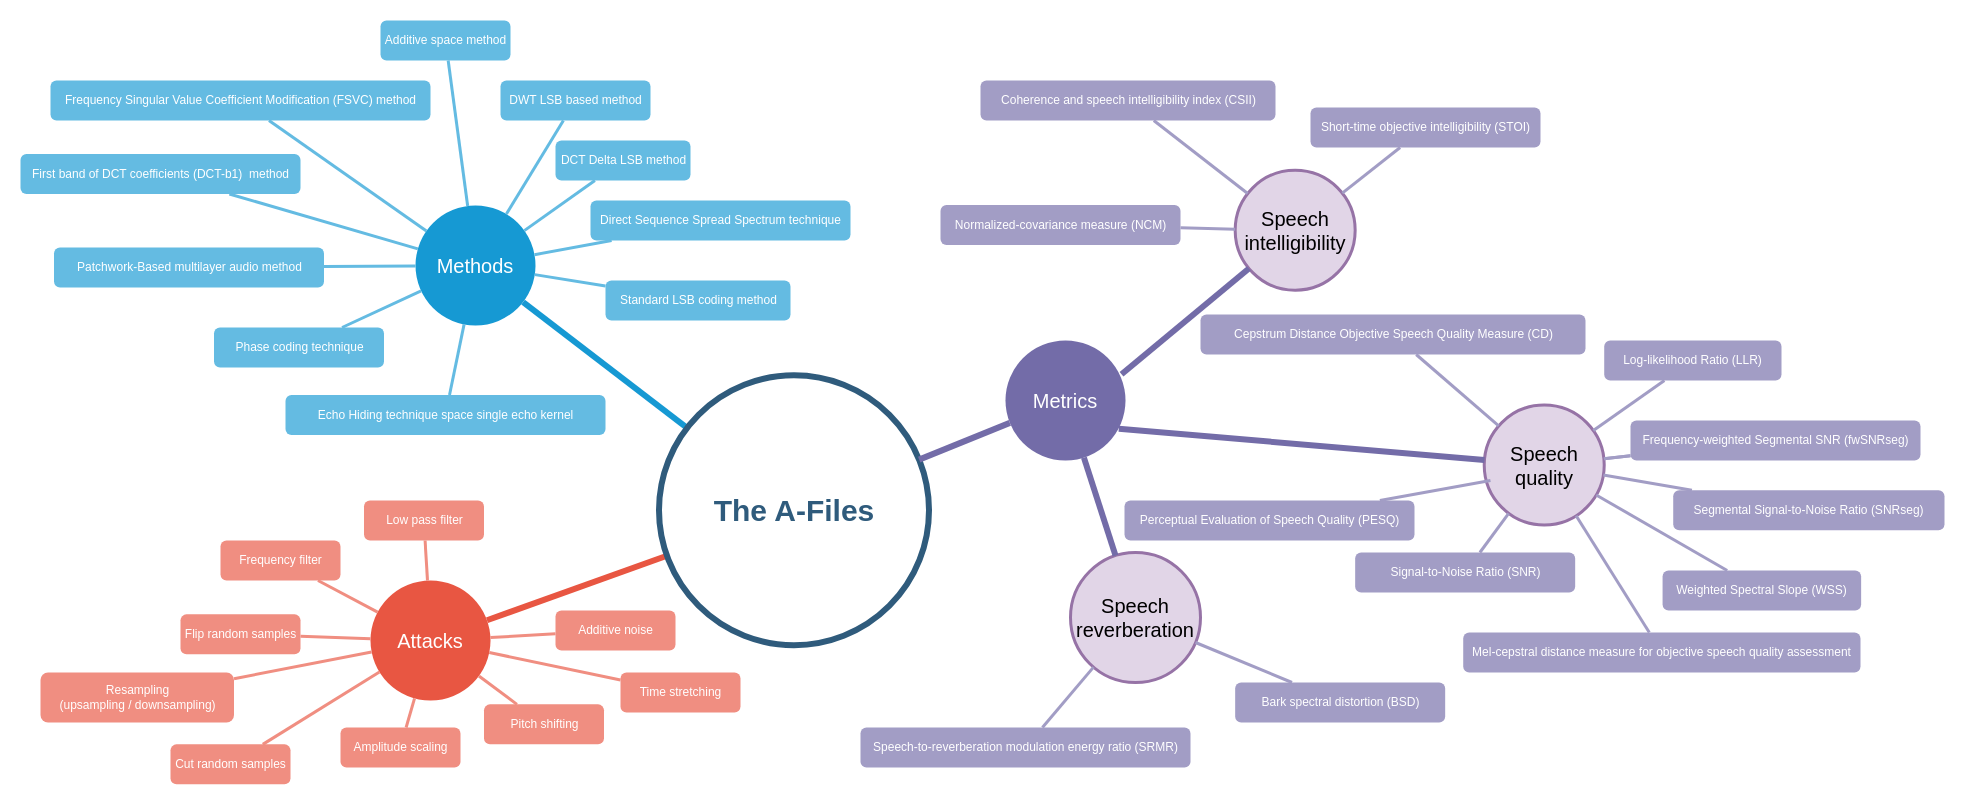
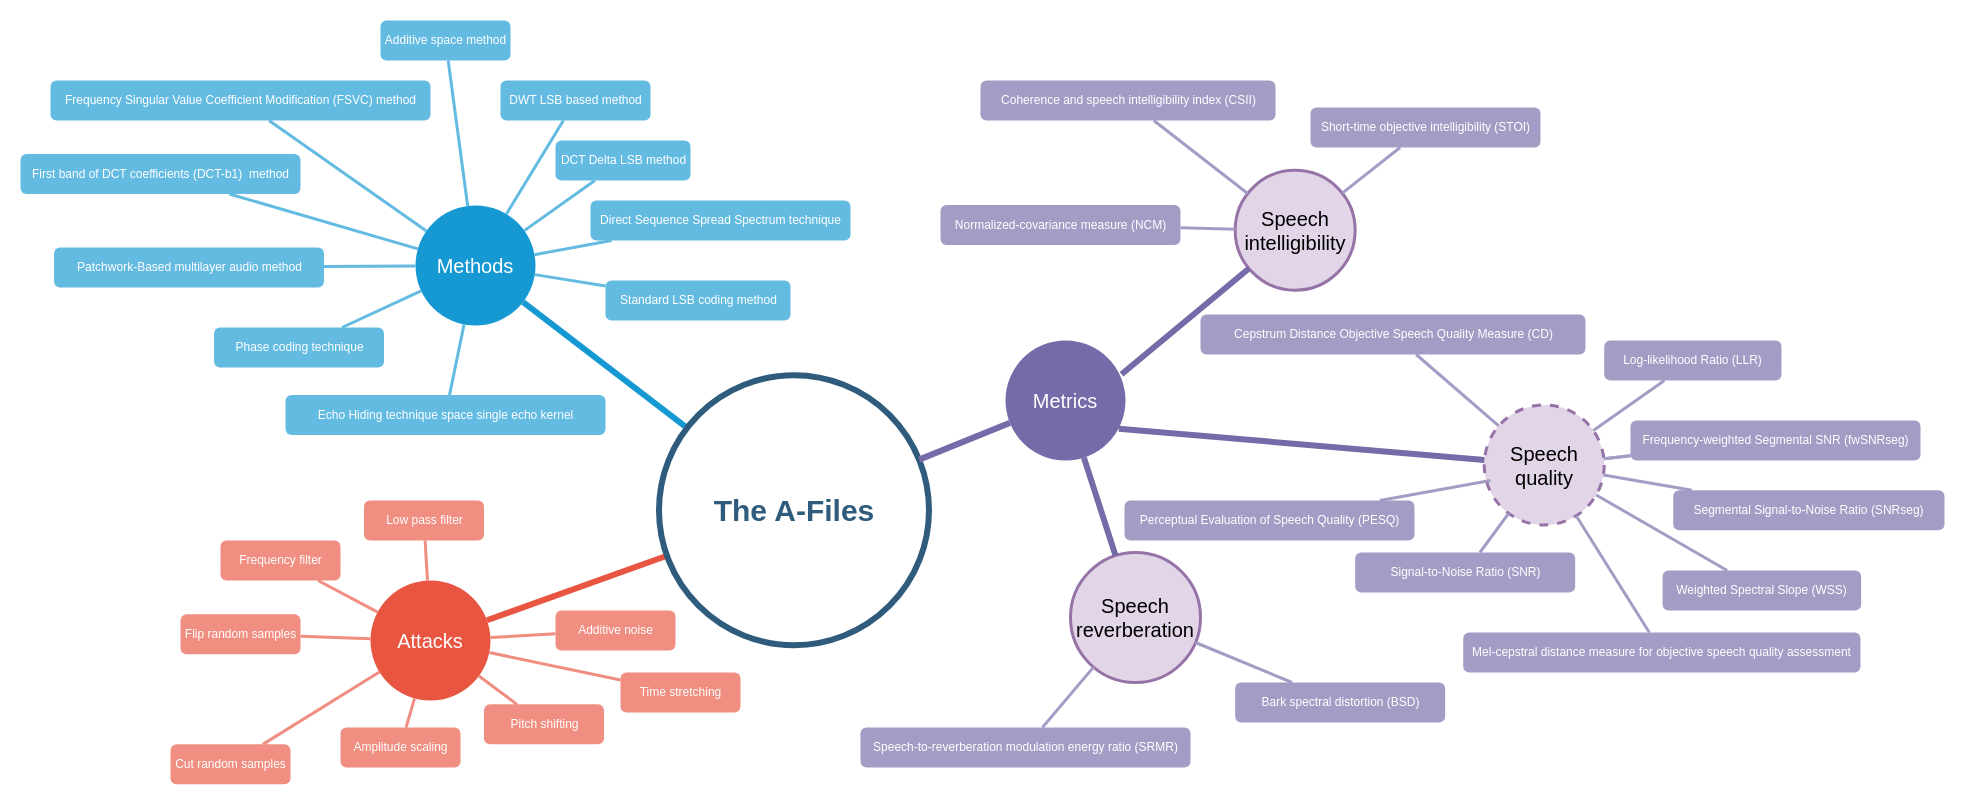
(1544, 465) -> (1544, 465)
(303, 665) -> none
(137, 698) -> none
